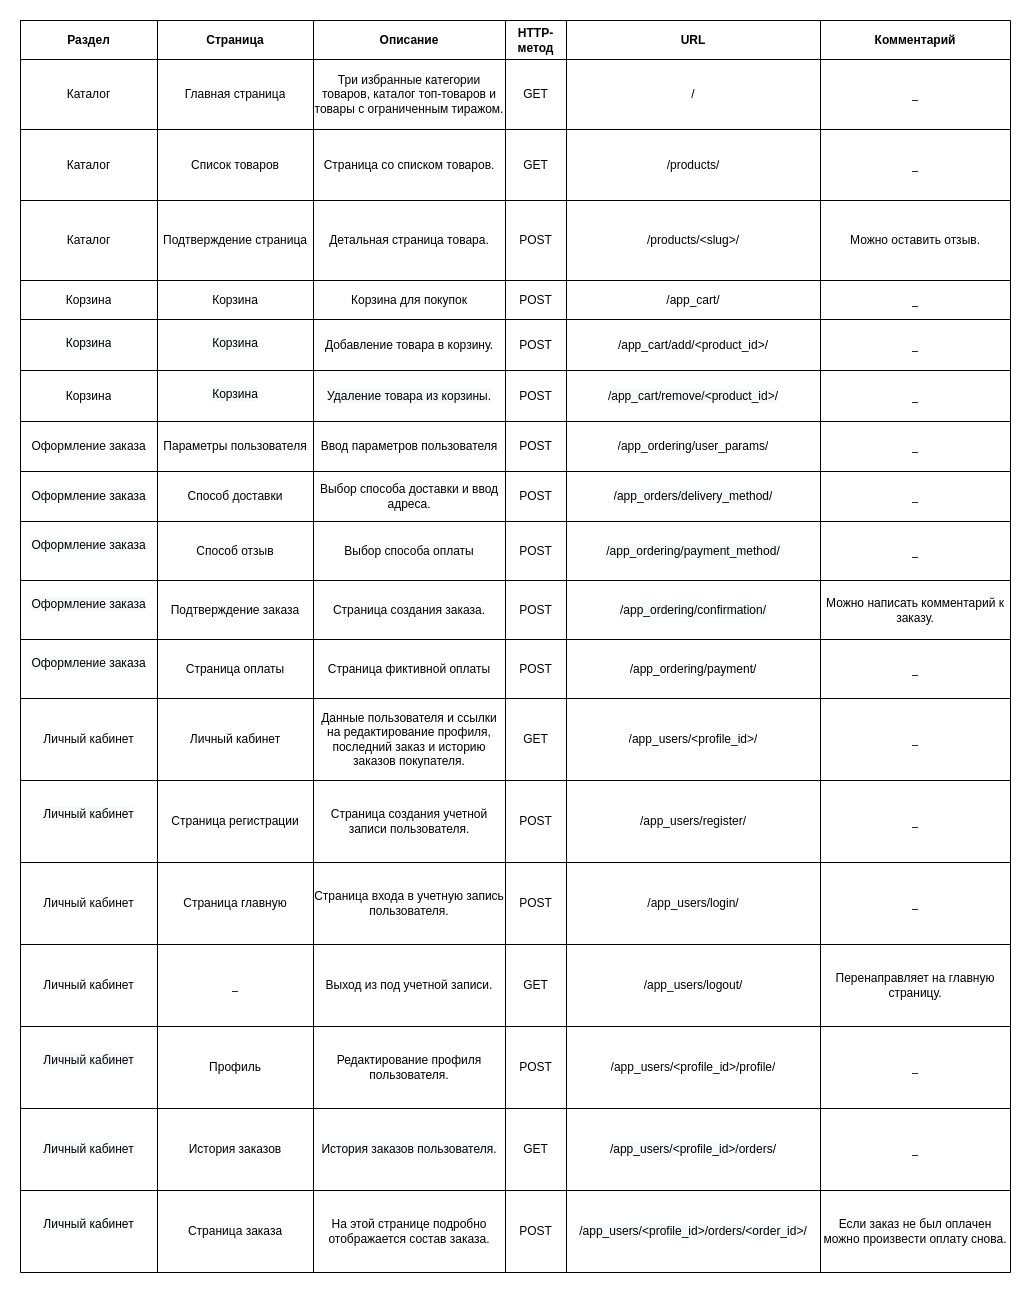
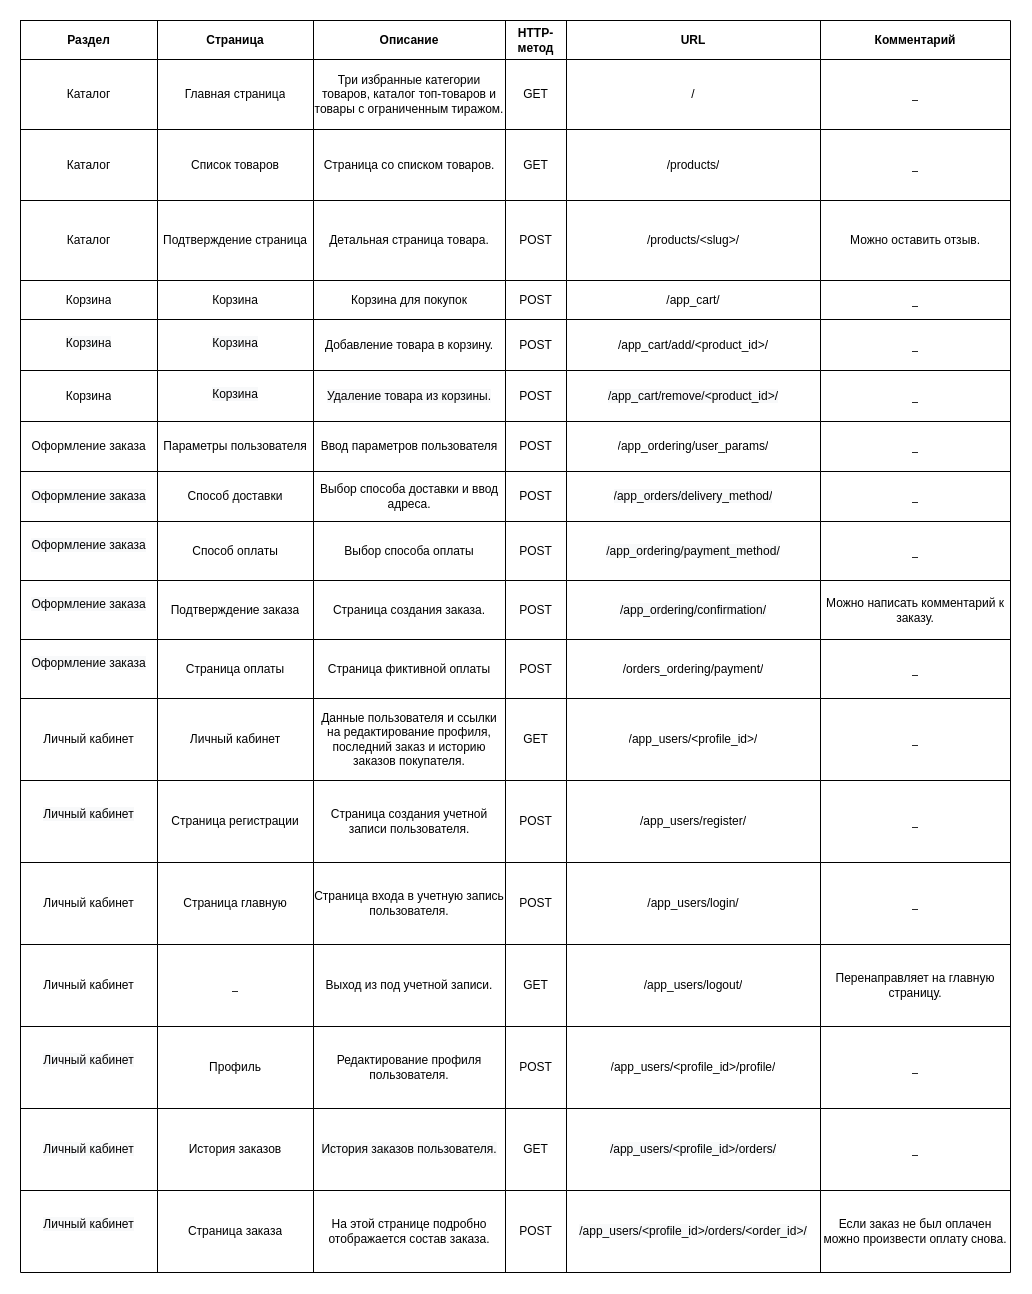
(236, 552) -> (236, 552)
(694, 670) -> (694, 670)
